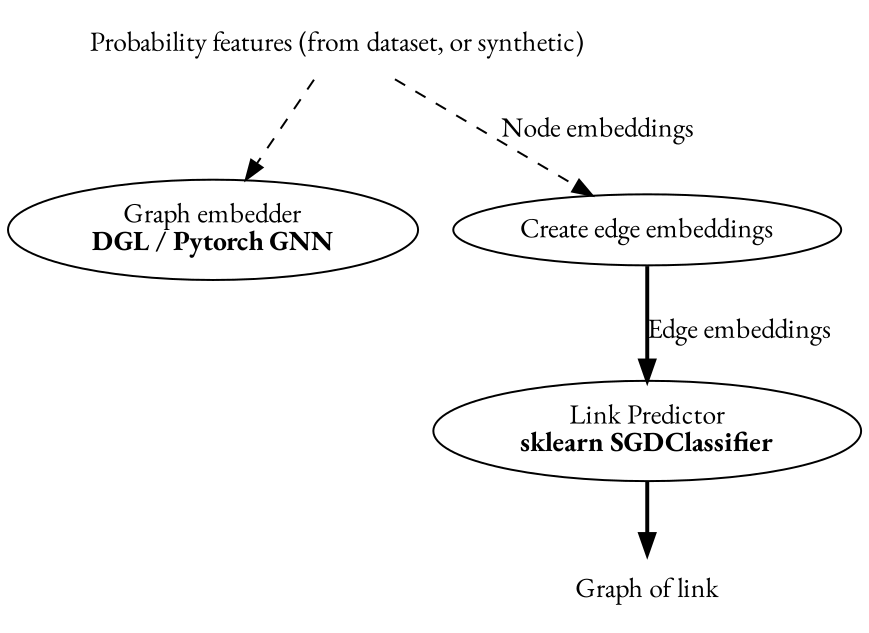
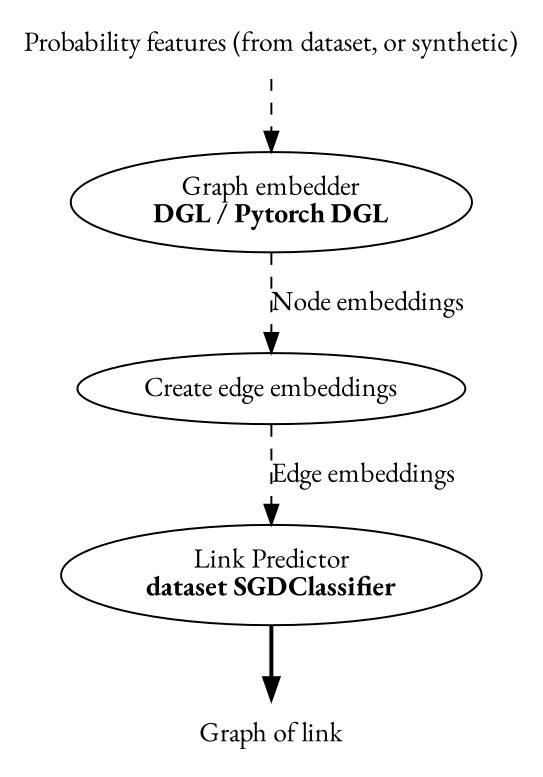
(485, 132) -> (271, 293)
(213, 242) -> (271, 214)
(647, 313) -> (271, 465)
(647, 443) -> (271, 587)
